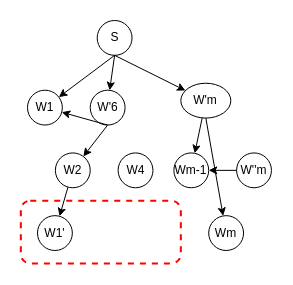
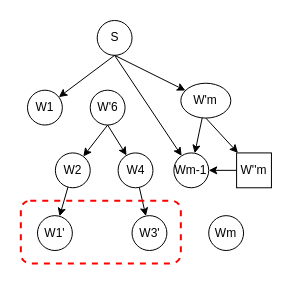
(112, 71) -> (147, 104)
(88, 120) -> (115, 137)
(214, 164) -> (219, 133)
(254, 170) -> (254, 170)
none -> (142, 198)
none -> (149, 233)
